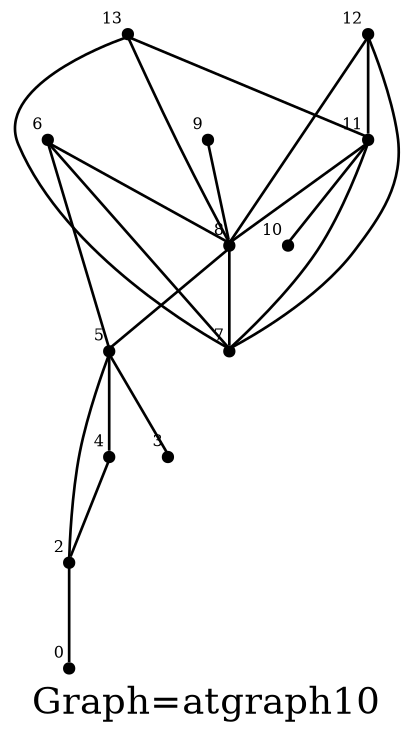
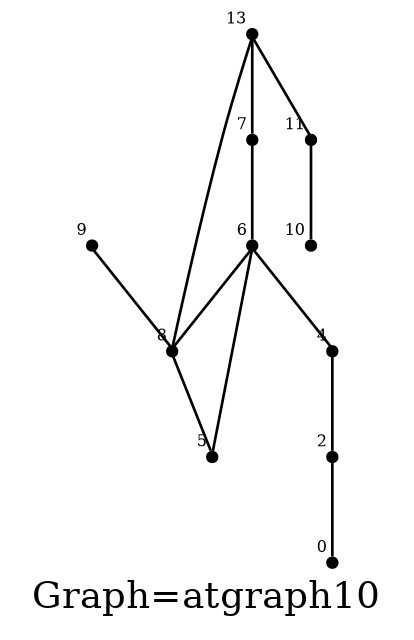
(368, 34) -> none
(299, 193) -> none
(314, 255) -> none
(229, 298) -> none
(109, 404) -> (292, 299)
(79, 455) -> none
(168, 457) -> none
